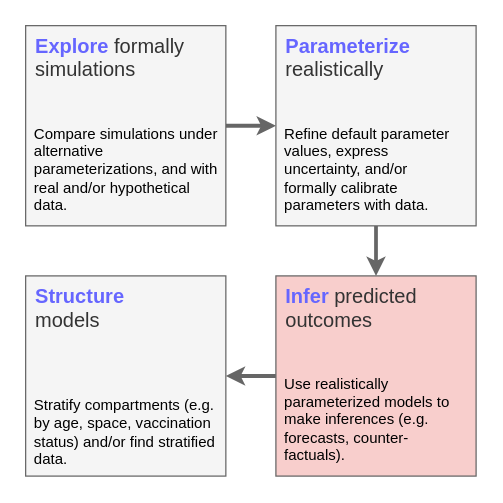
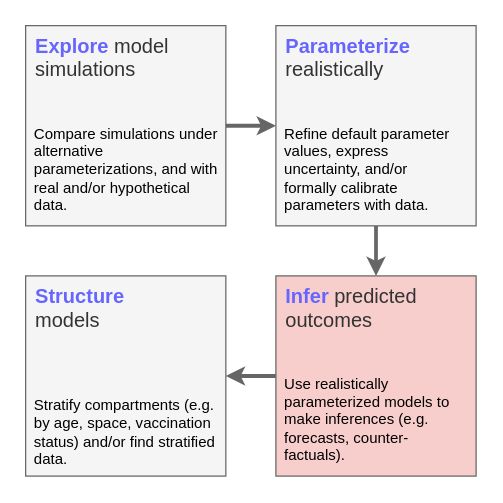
(131, 58) -> (131, 58)
